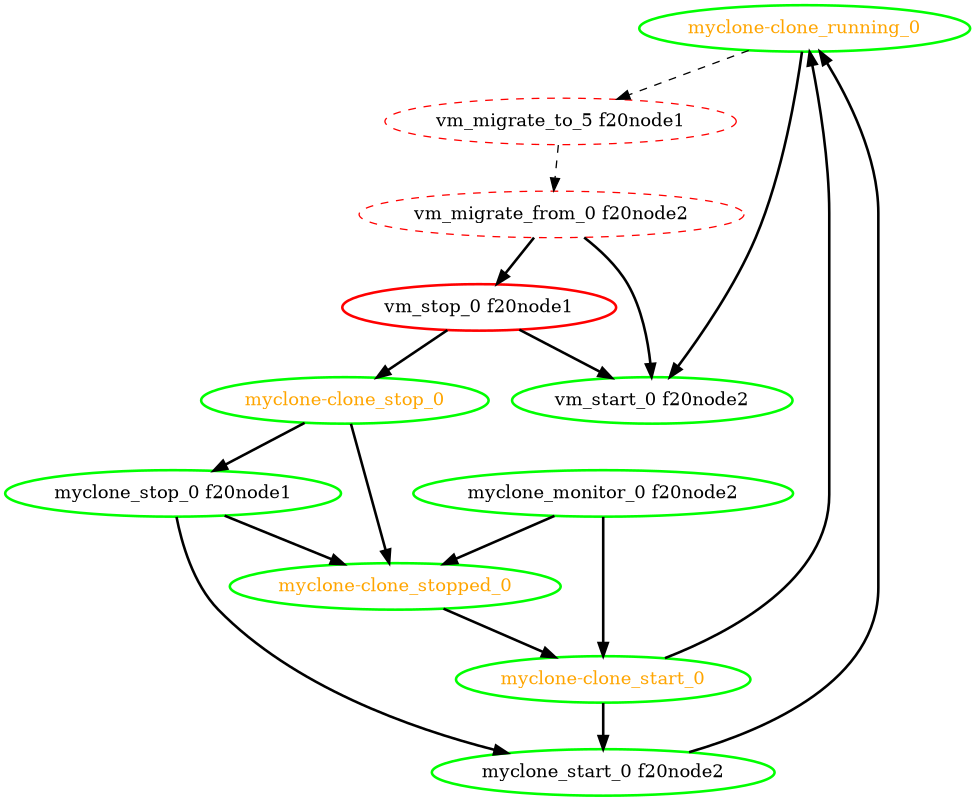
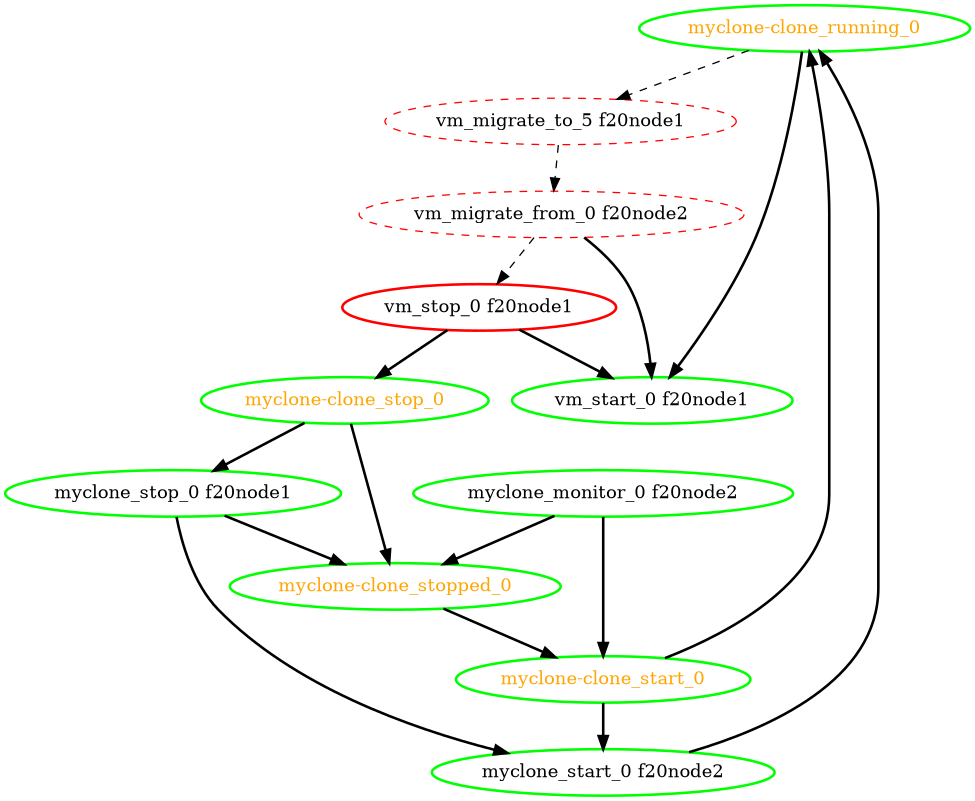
(520, 256) -> (520, 256)
(652, 400) -> (652, 400)
